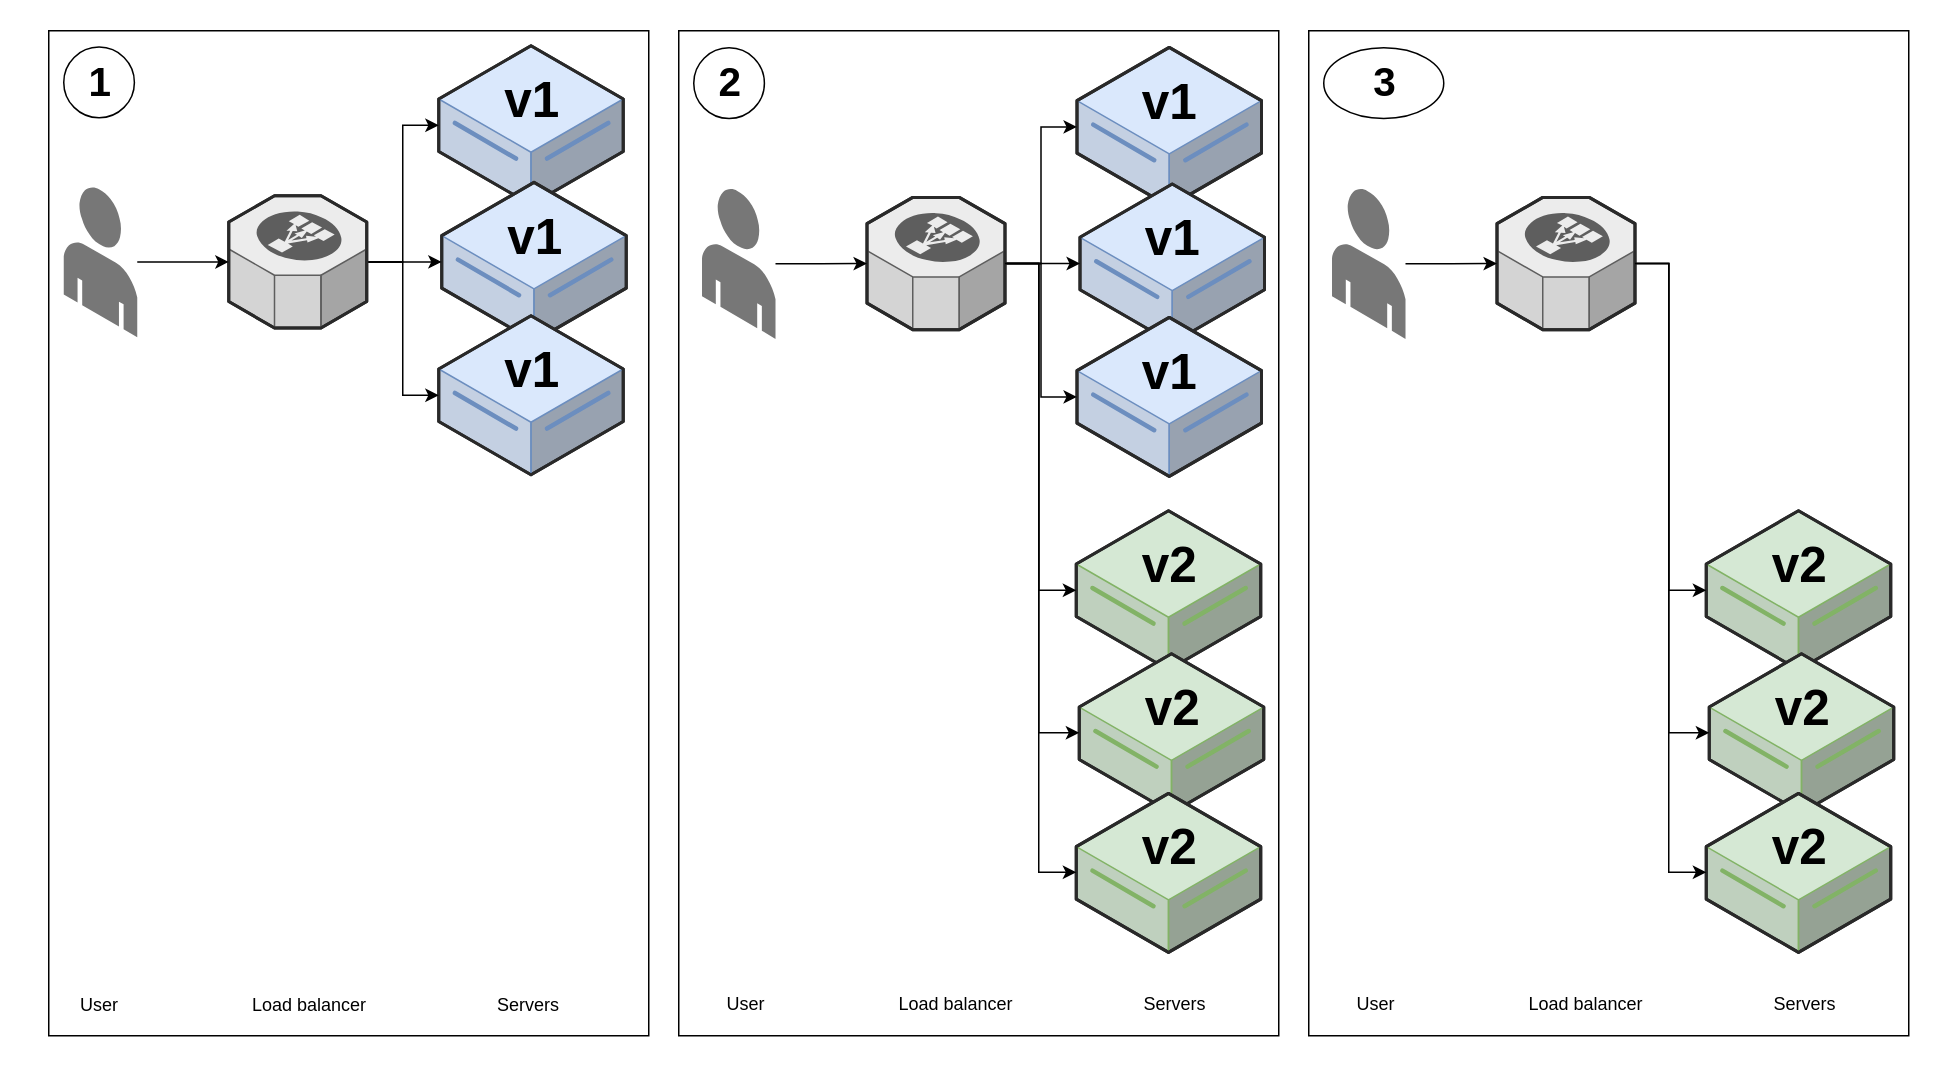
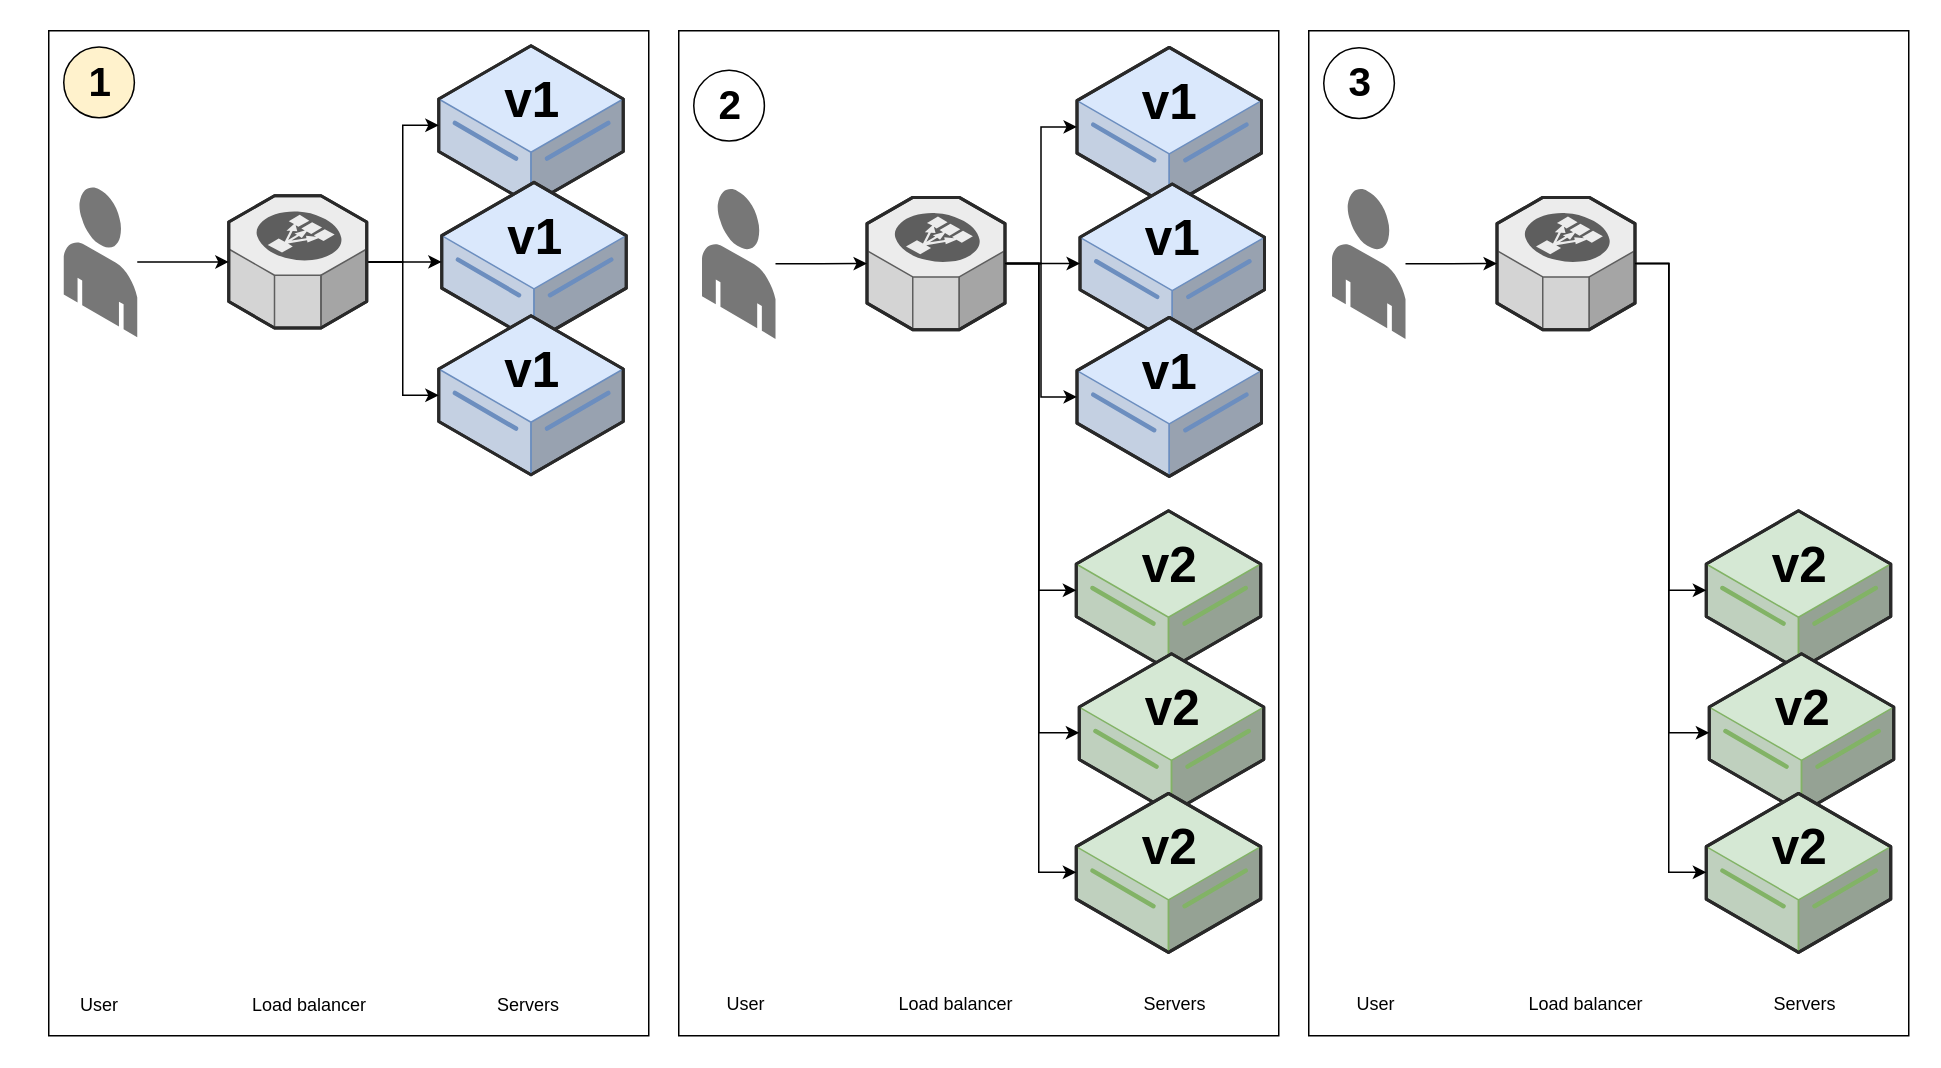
(99, 82) -> (99, 82)
(729, 83) -> (729, 106)
(1384, 83) -> (1359, 83)
